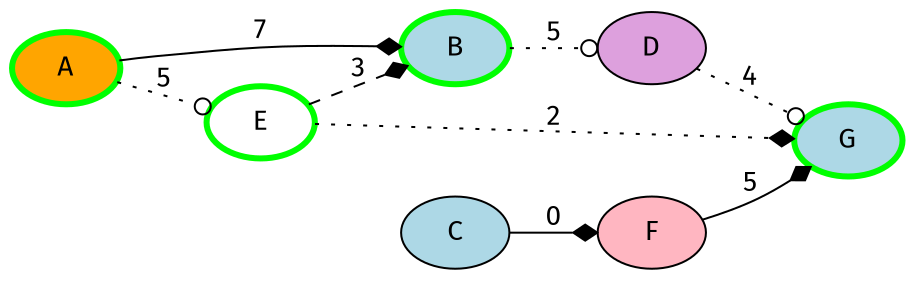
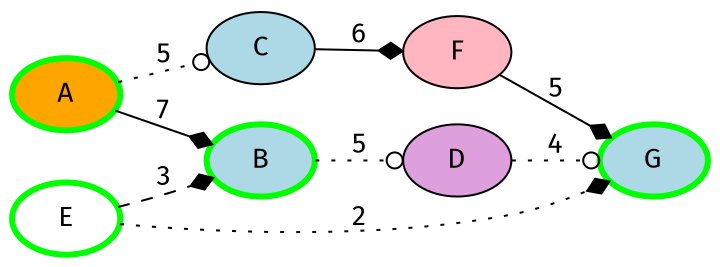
(156, 93) -> (156, 73)
(554, 218) -> (359, 35)
